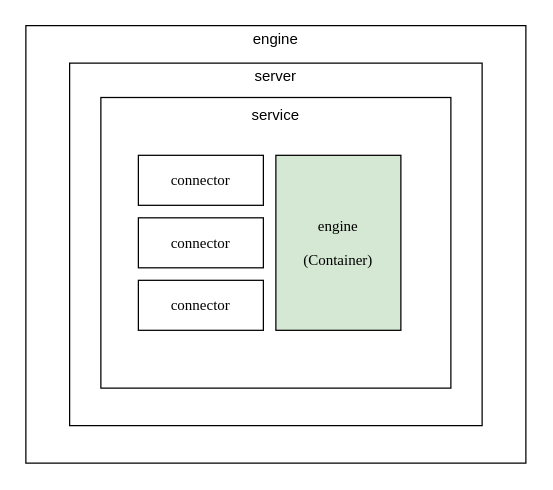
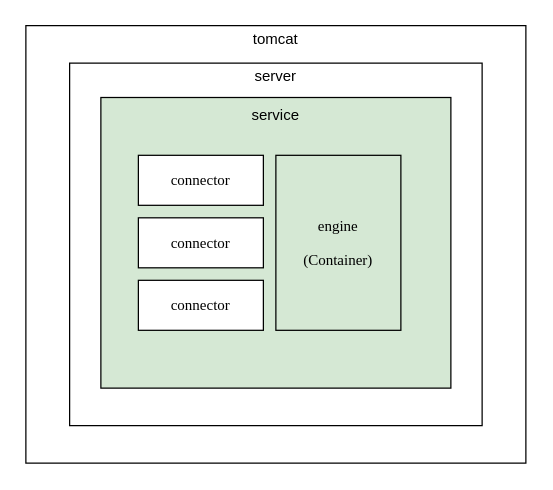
(276, 38) -> (276, 38)
(276, 116) -> (276, 116)
